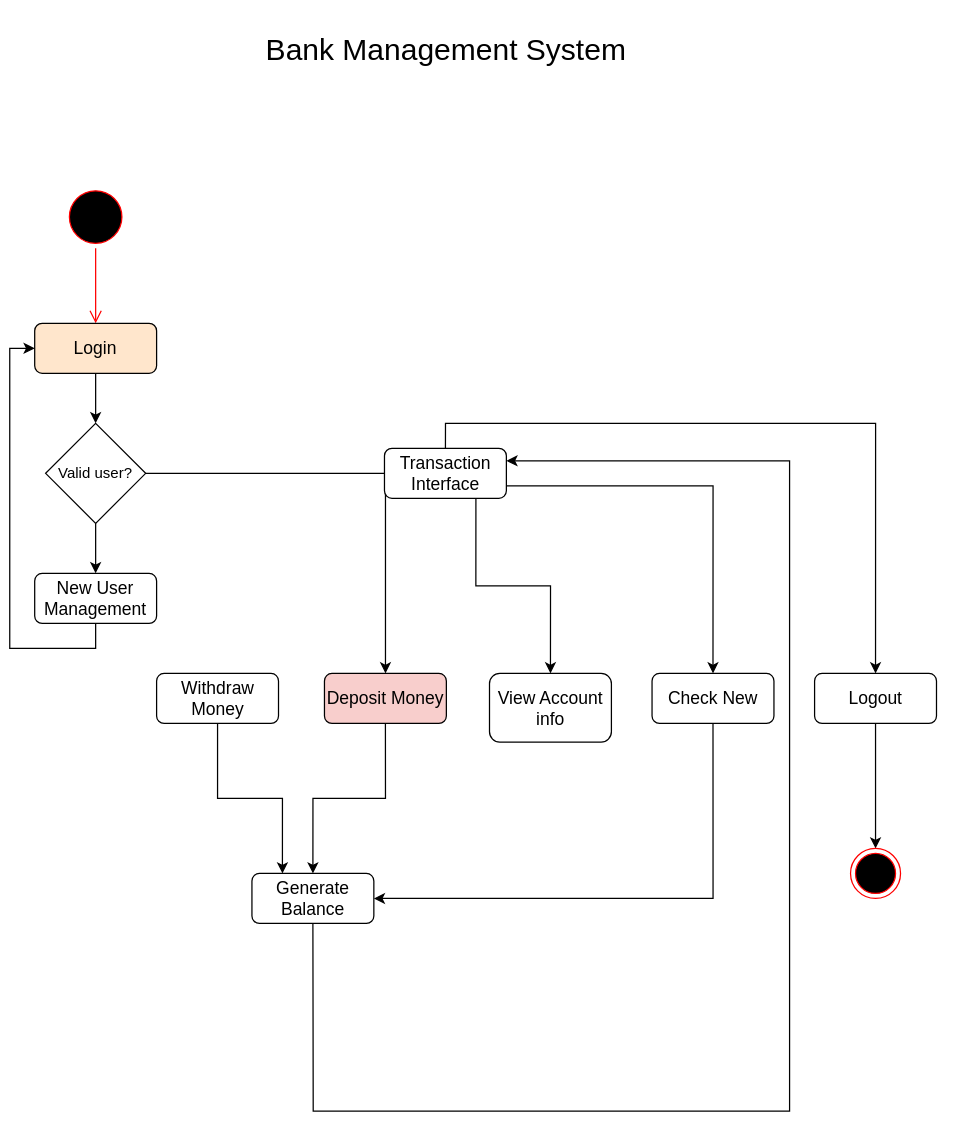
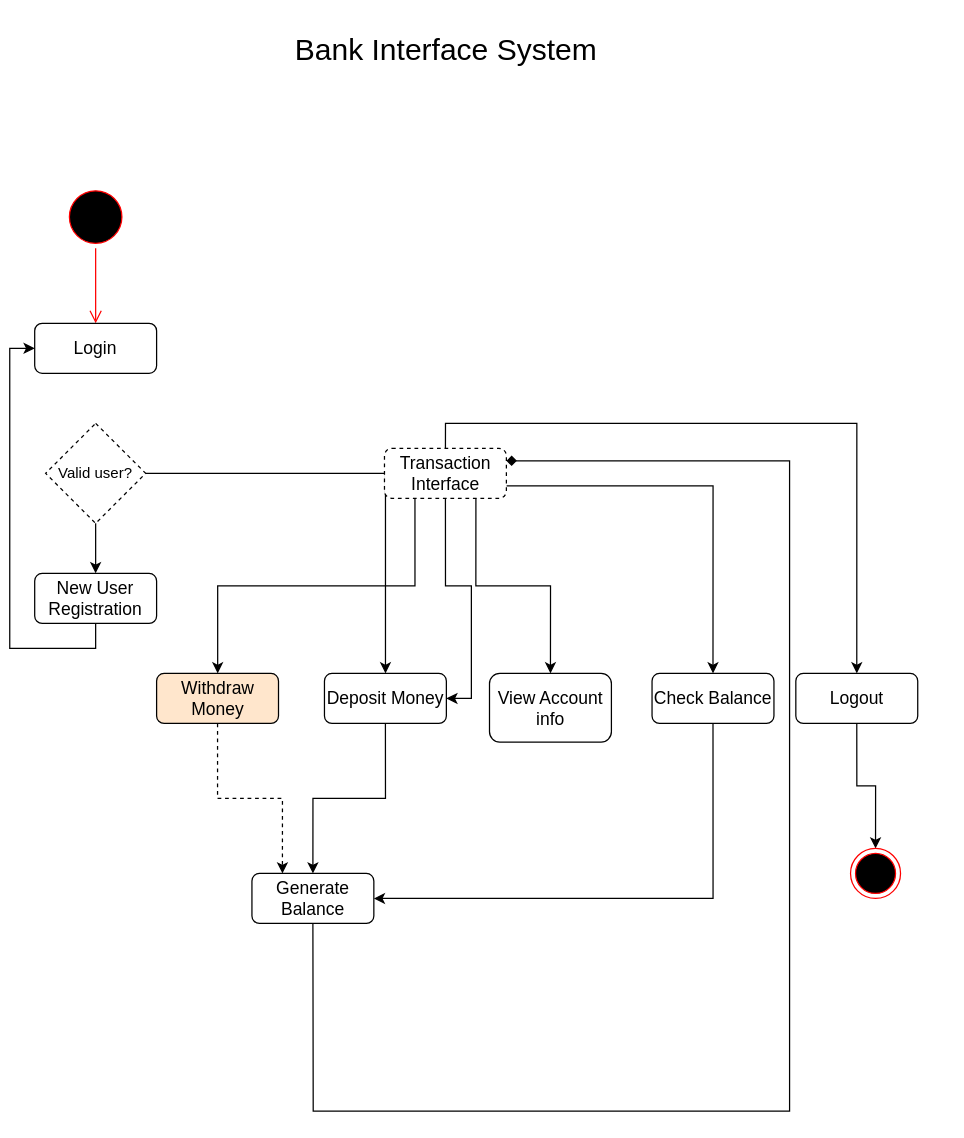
(446, 51) -> (446, 51)
(96, 348) -> (96, 348)
(96, 394) -> none
(516, 461) -> (517, 461)
(96, 473) -> (96, 473)
(445, 473) -> (445, 473)
none -> (321, 586)
none -> (471, 594)
(96, 598) -> (96, 598)
(218, 698) -> (218, 698)
(385, 698) -> (385, 698)
(713, 698) -> (713, 698)
(875, 698) -> (857, 698)
(245, 798) -> (245, 798)
